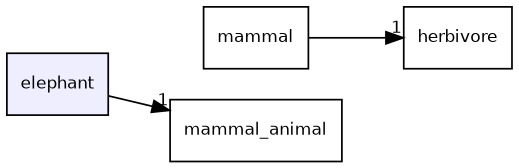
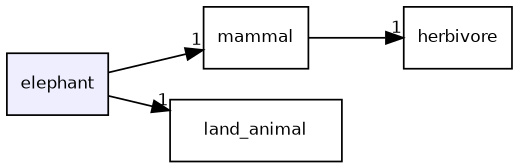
none -> (147, 63)
(256, 131) -> (256, 131)
